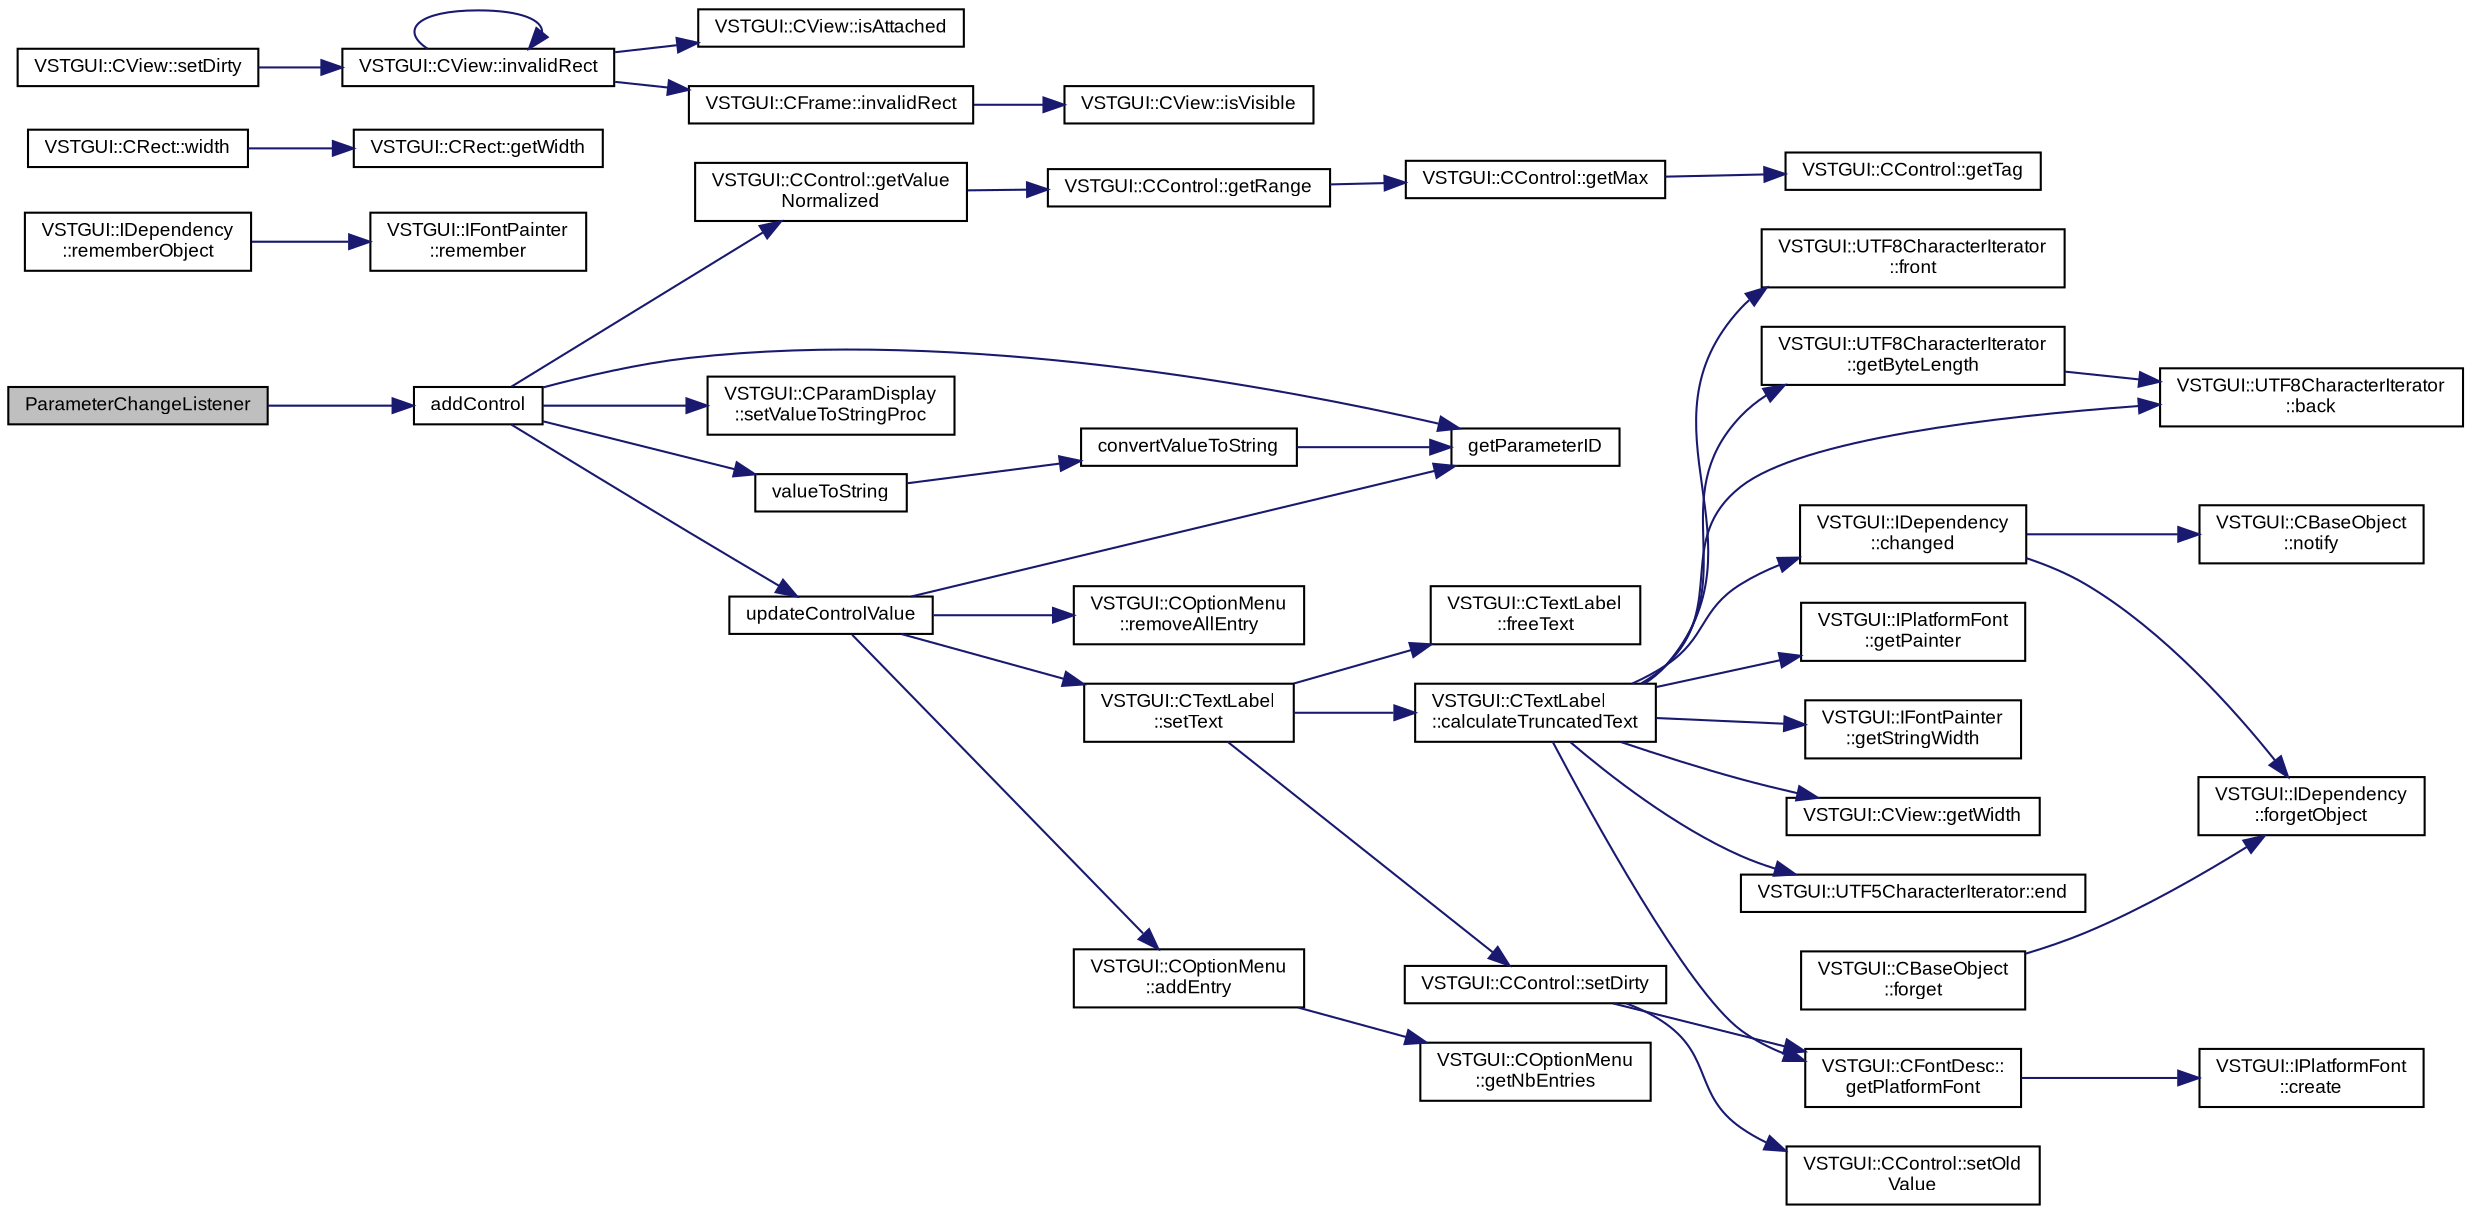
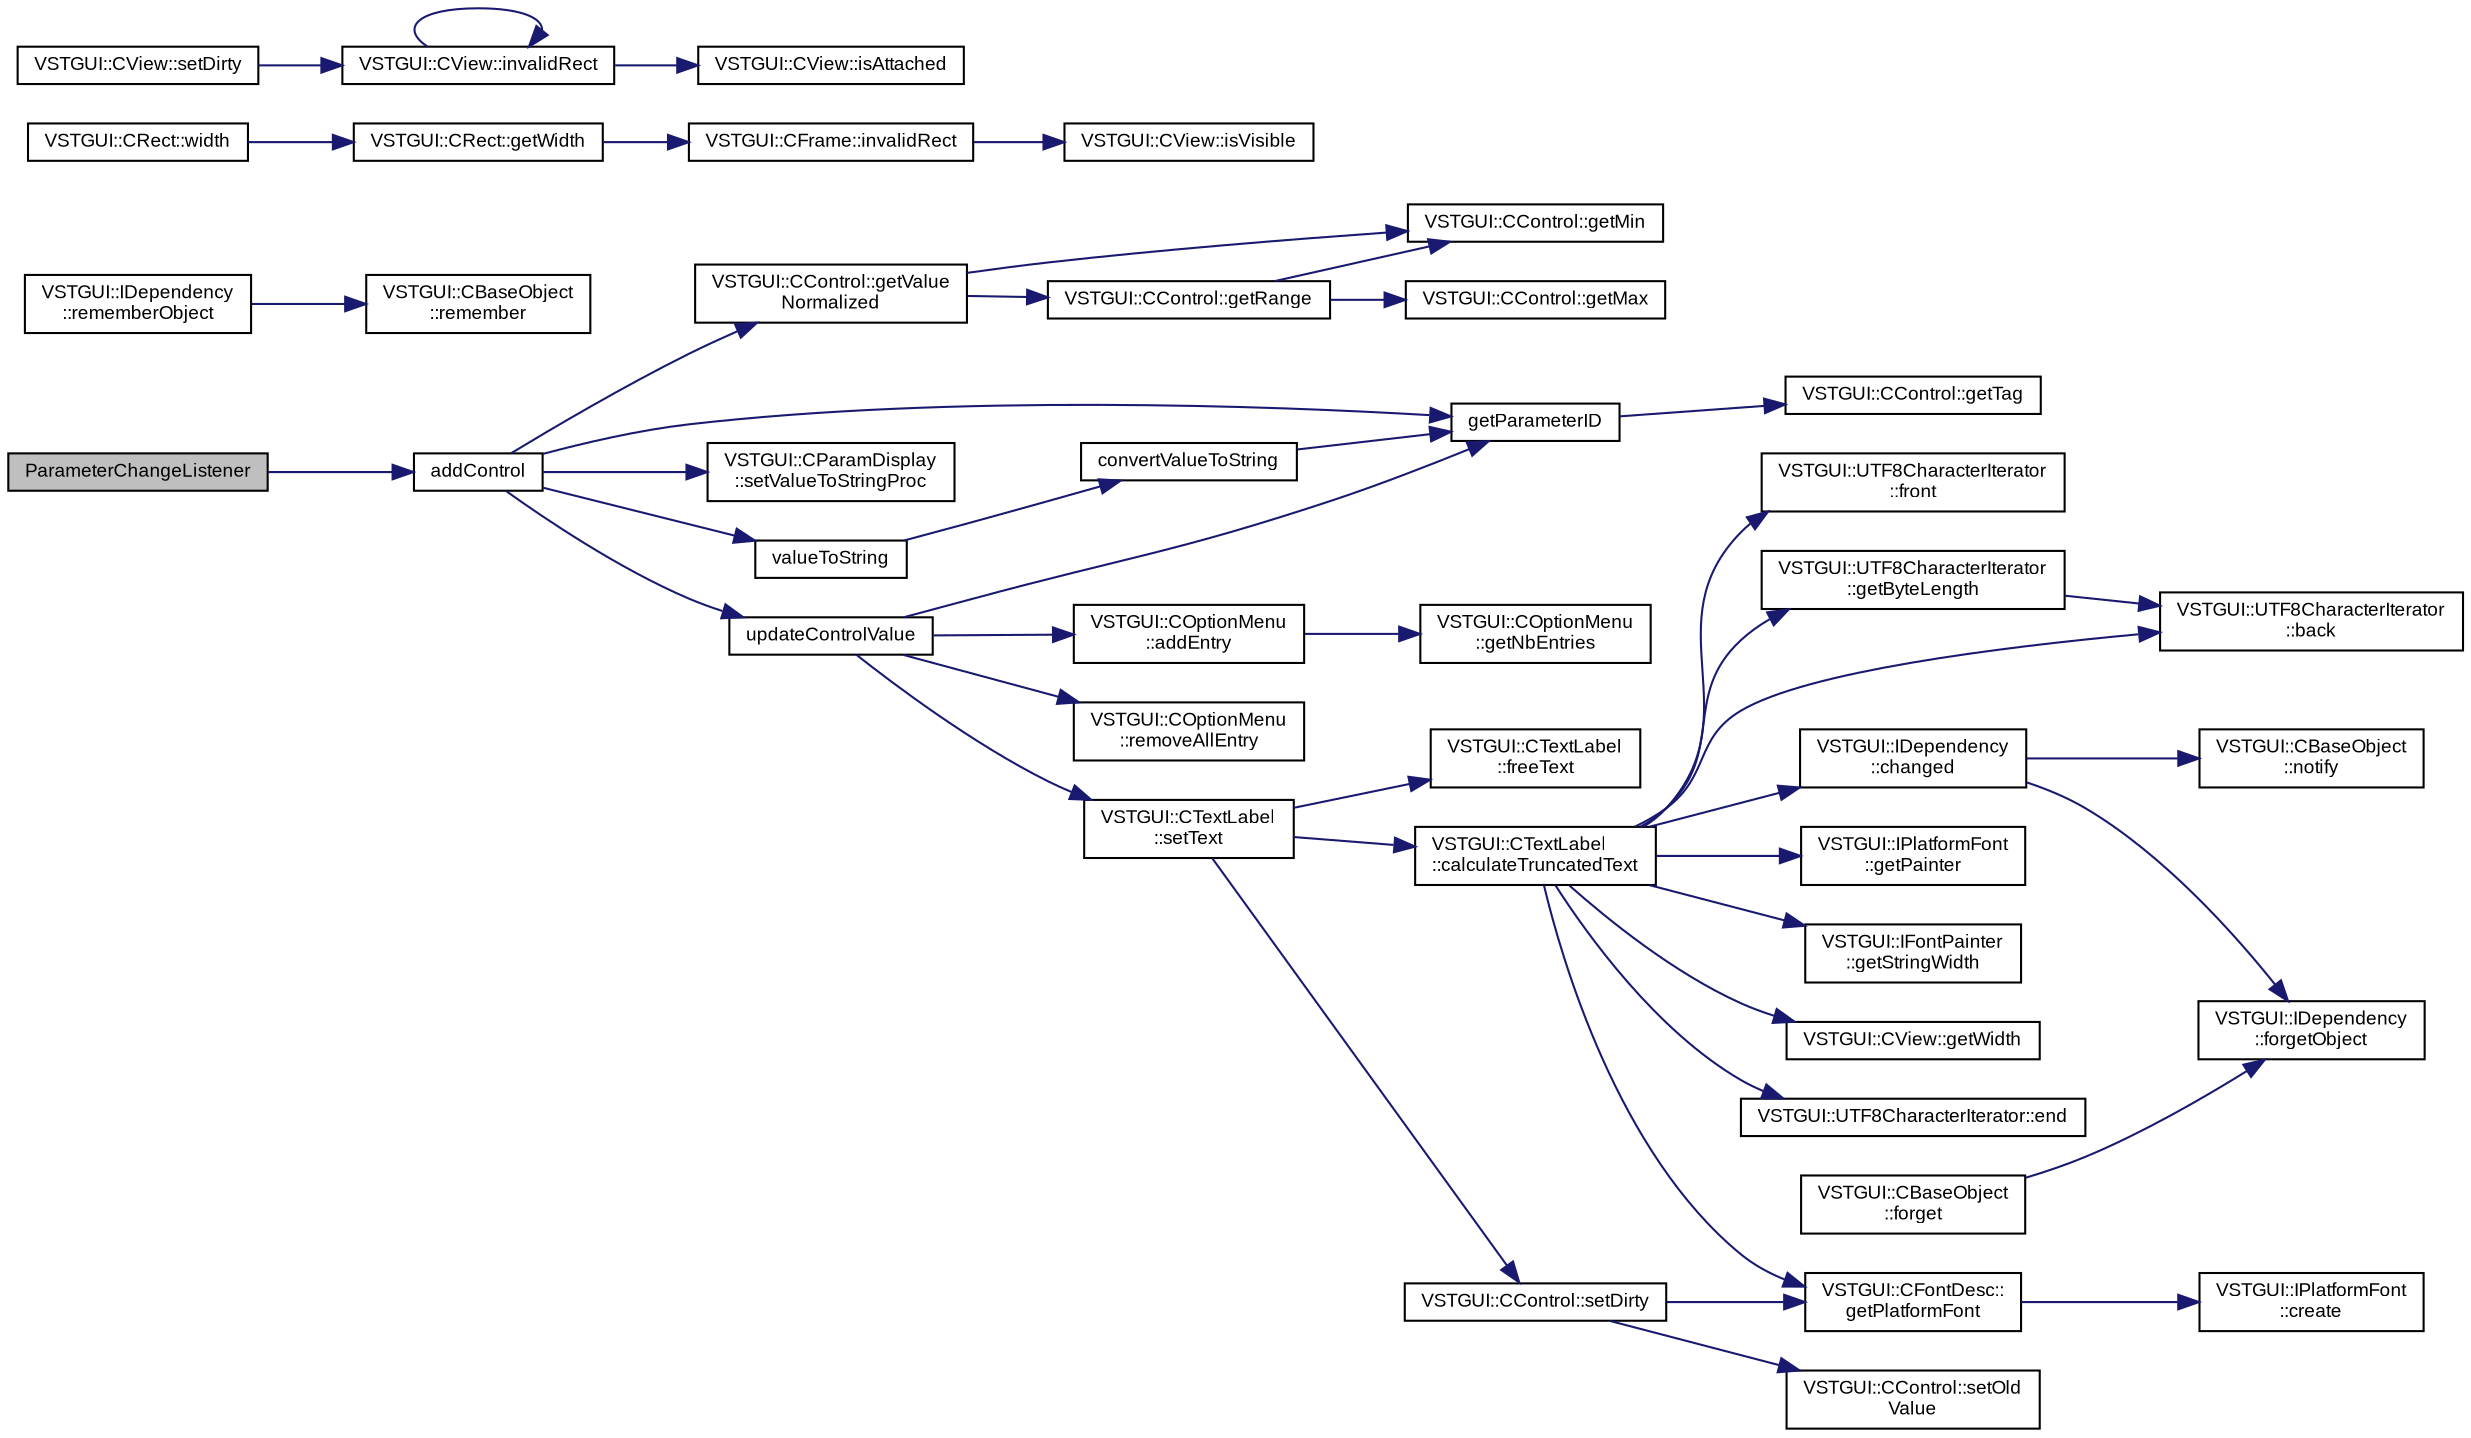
(642, 85) -> (635, 142)
(1715, 176) -> (1692, 411)
none -> (1536, 223)
(478, 242) -> (478, 304)
(1913, 893) -> (1913, 1117)
